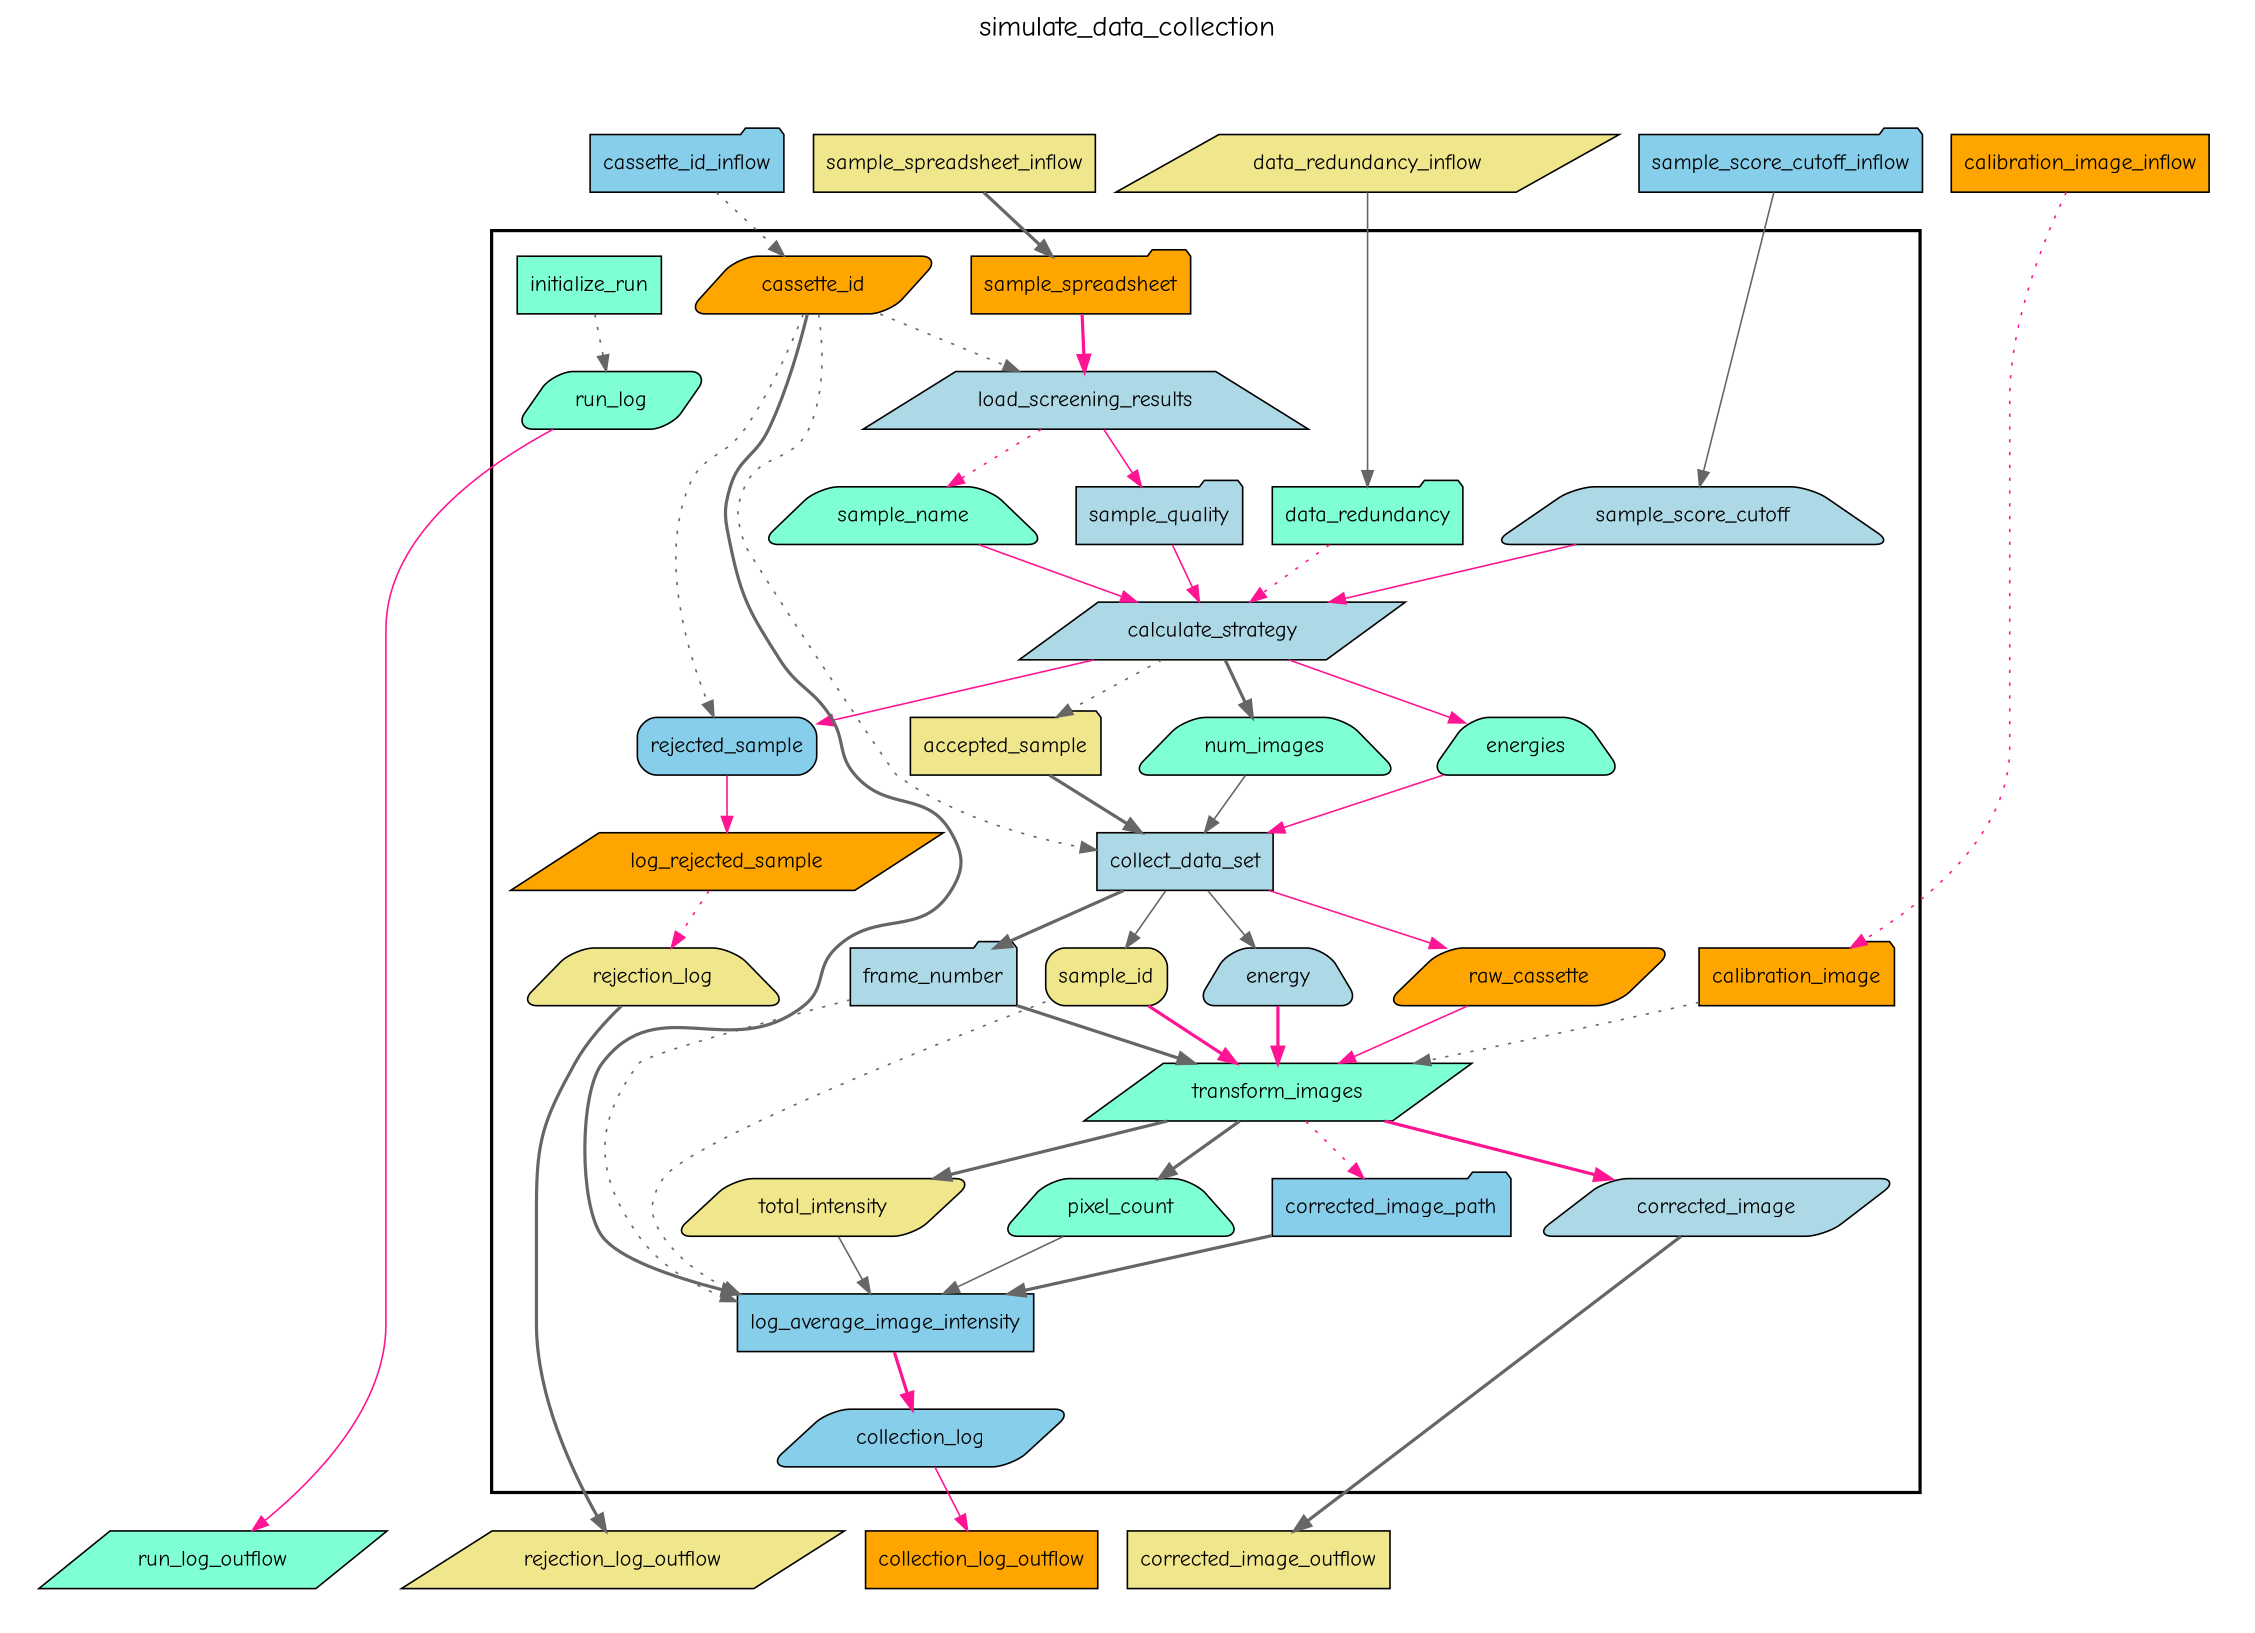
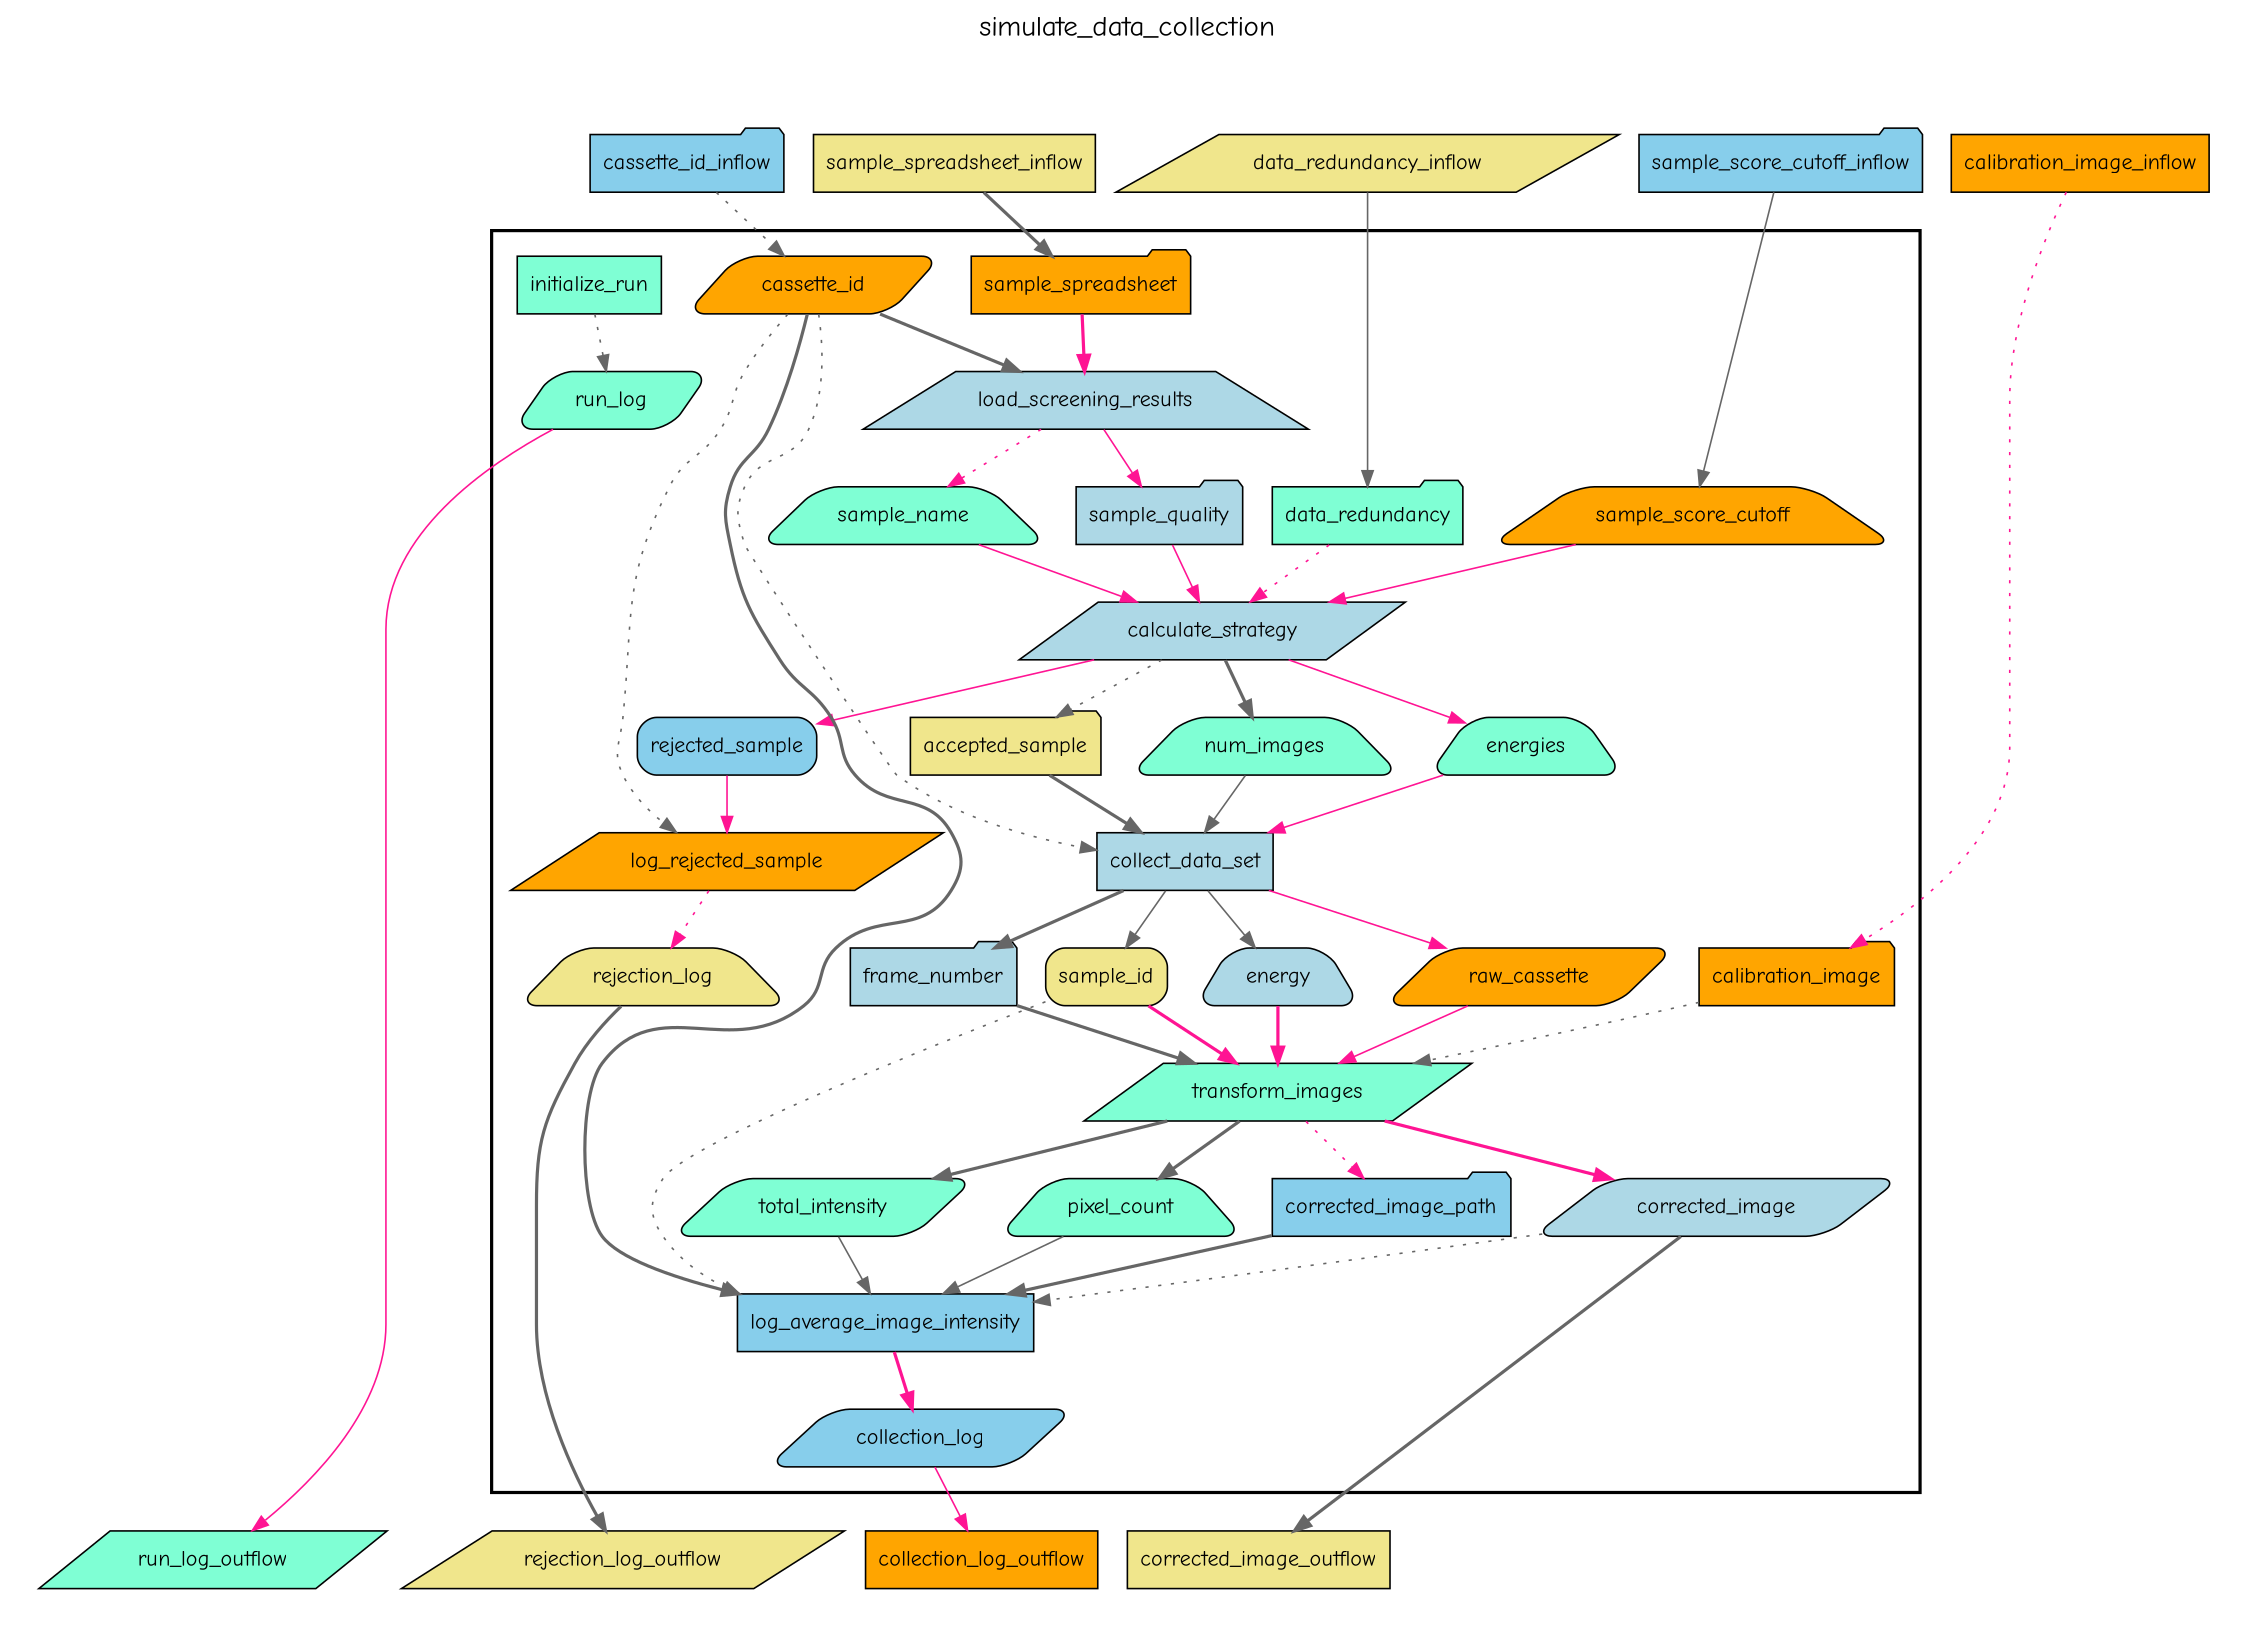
(942, 340) -> (942, 340)
(687, 492) -> (642, 555)
(1693, 516) -> (1693, 516)
(620, 1094) -> (1296, 1267)
(823, 1207) -> (823, 1207)
